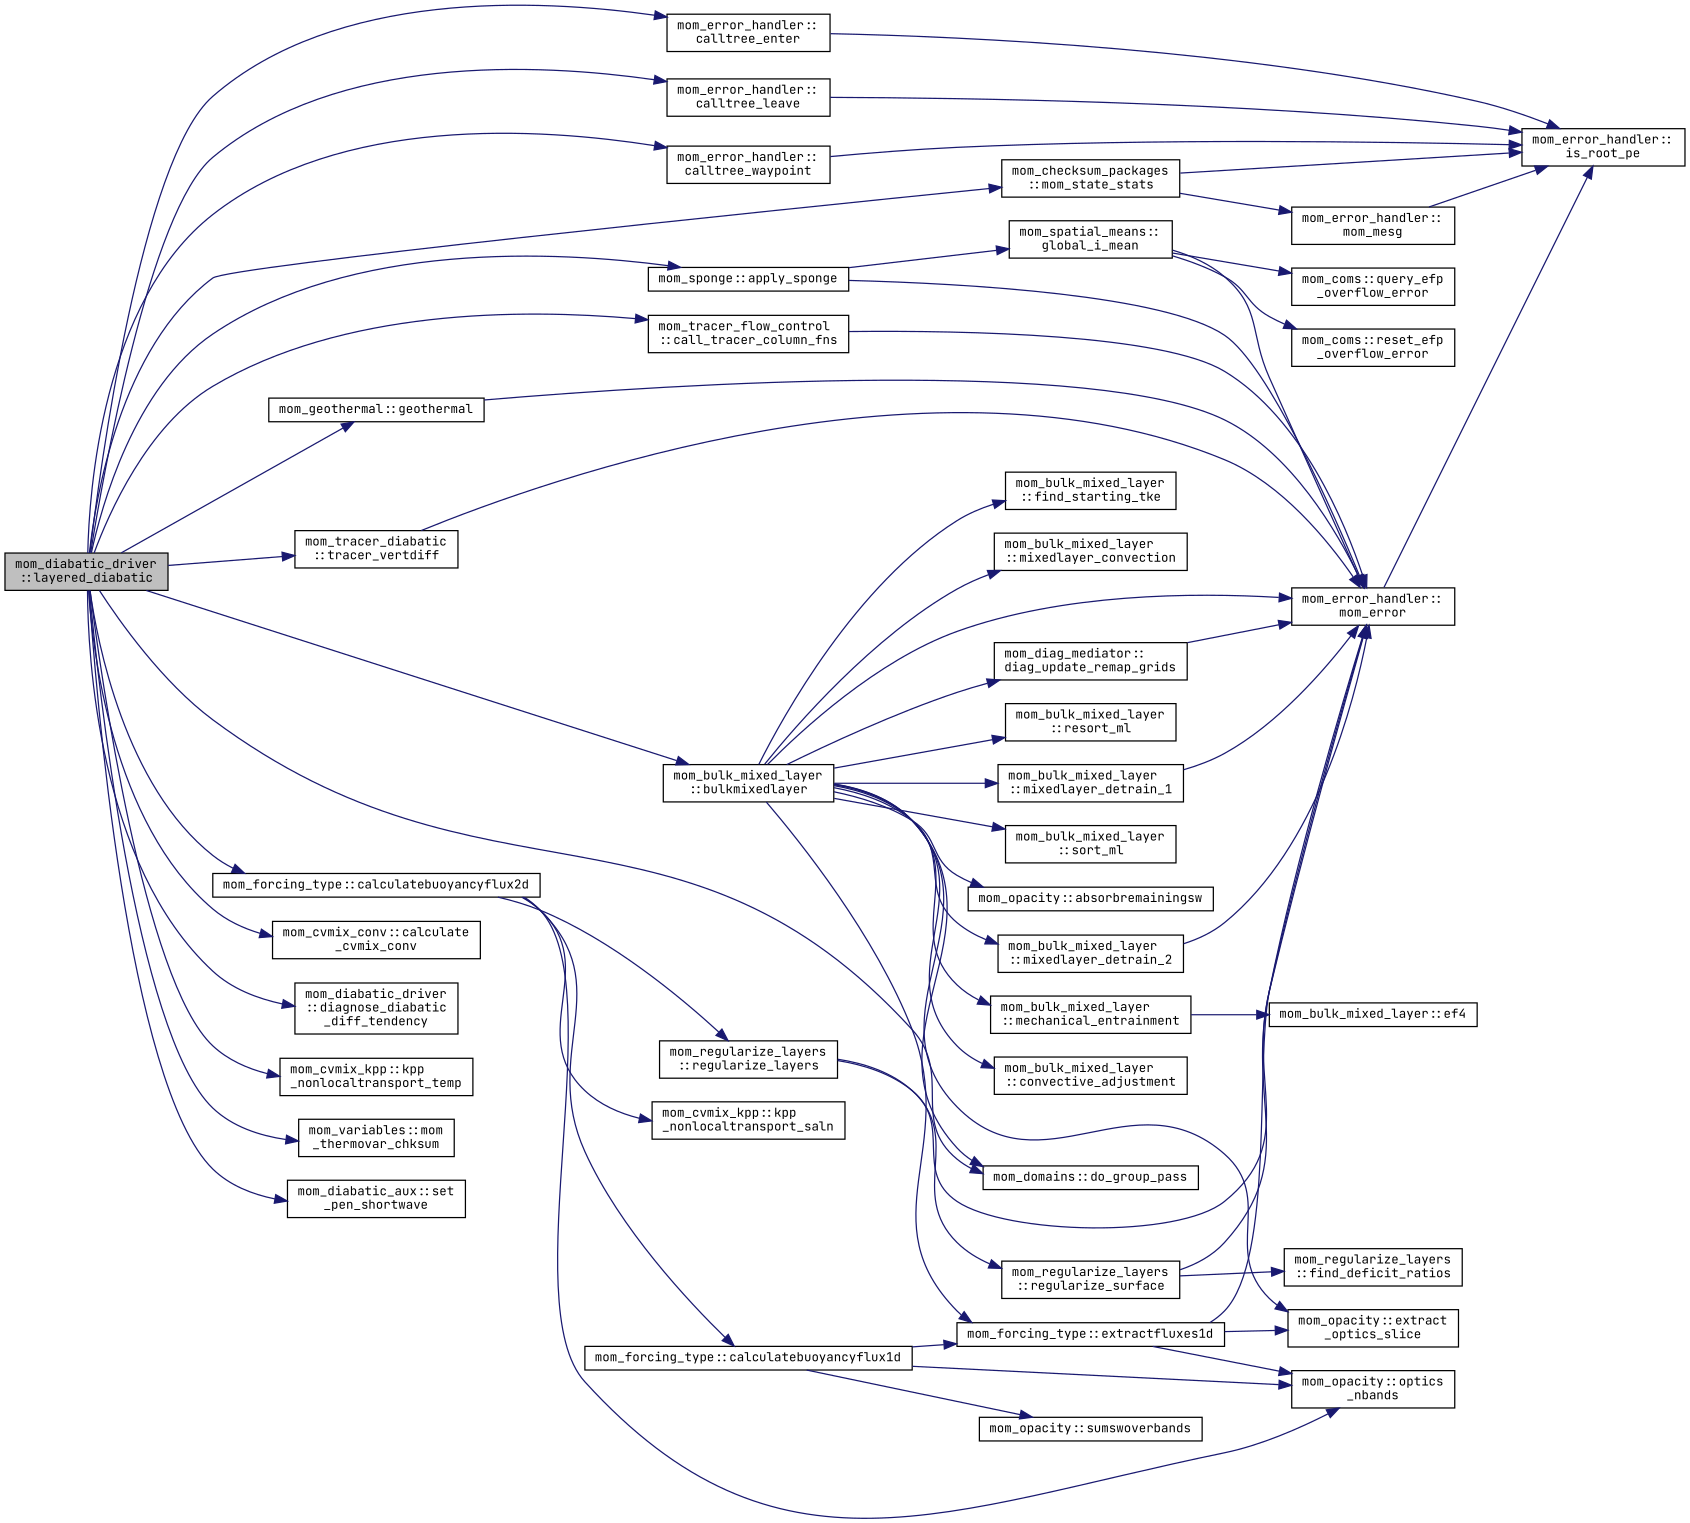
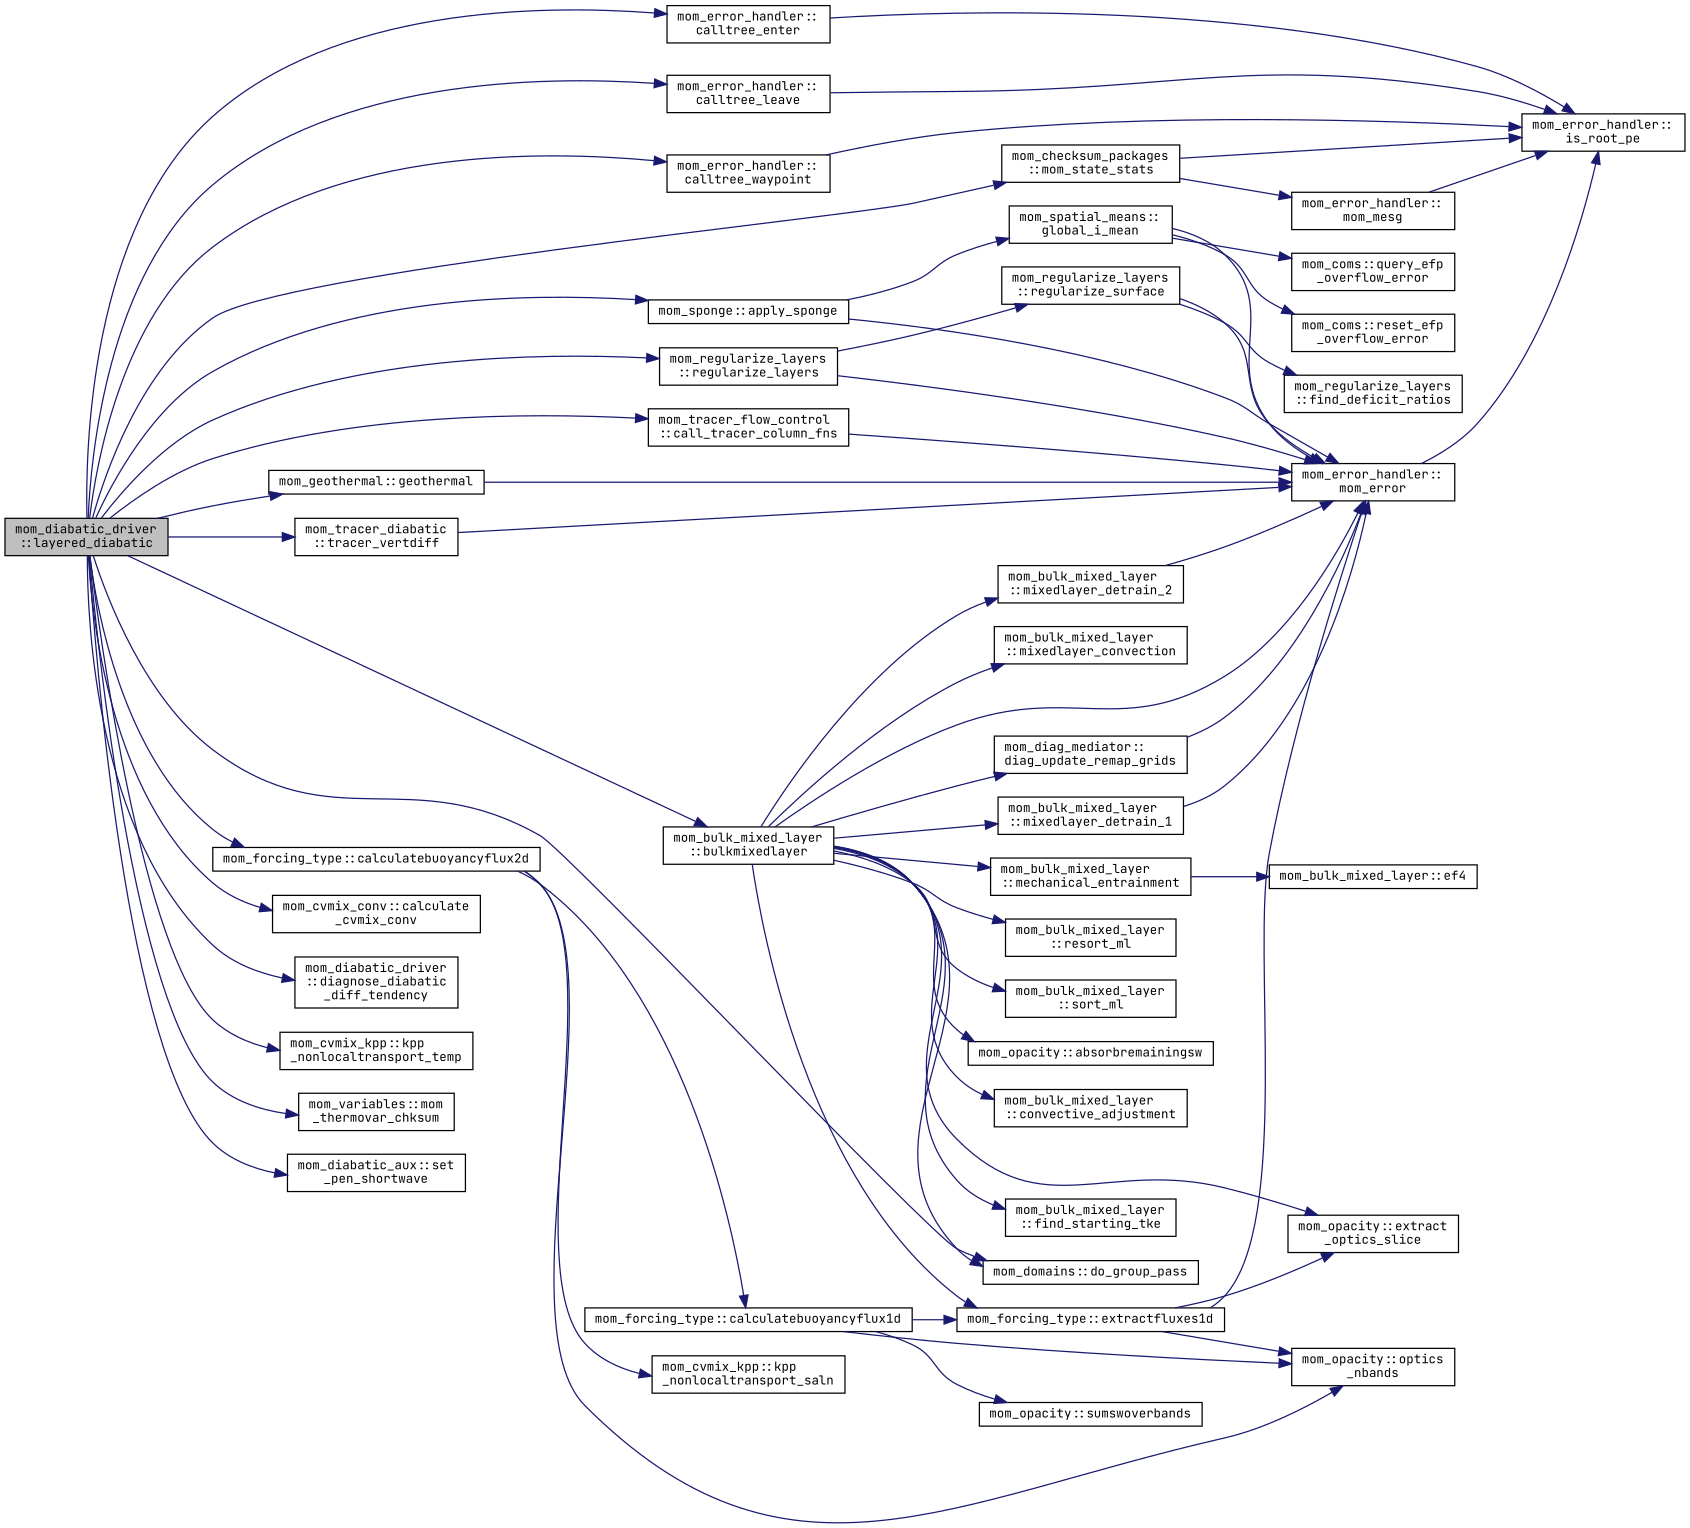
(616, 951) -> (352, 377)
